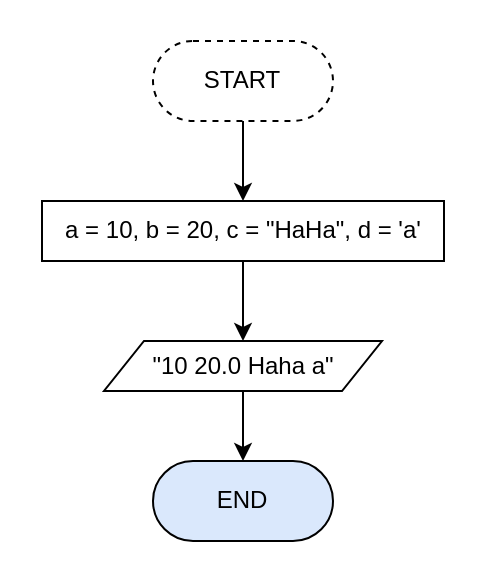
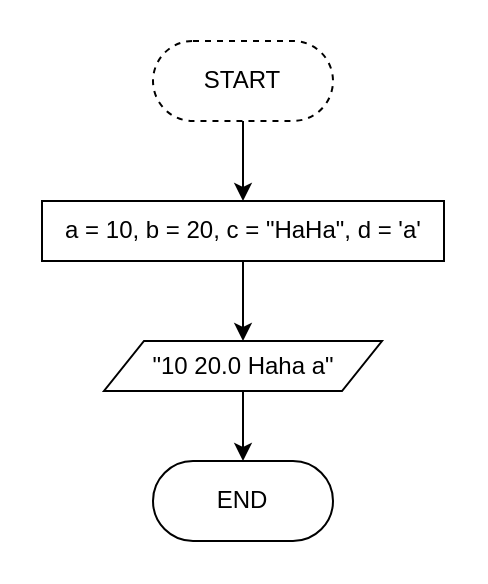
(243, 501) -> (243, 501)
